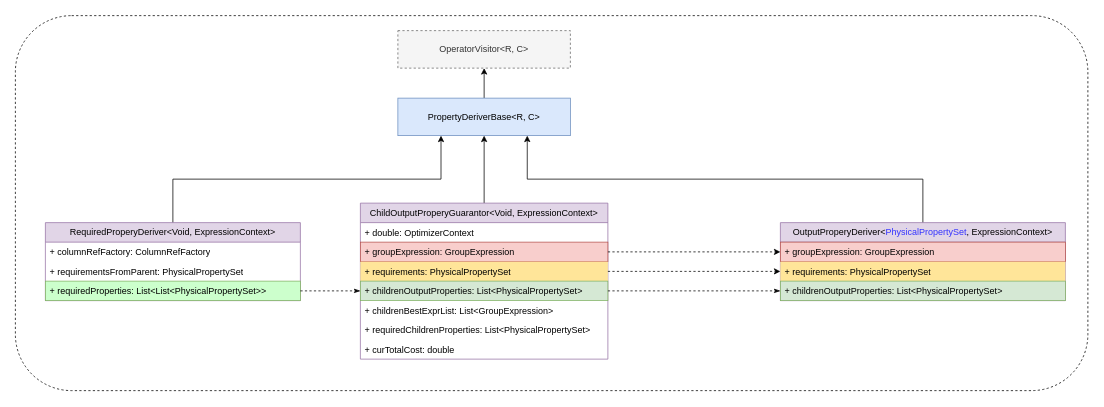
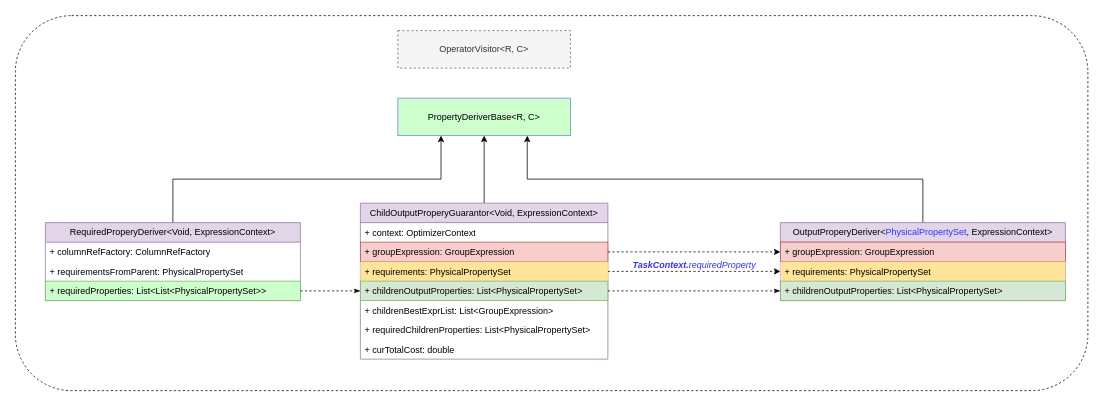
(484, 74) -> none
(484, 117) -> (484, 117)
(426, 233) -> (429, 233)
none -> (694, 265)
